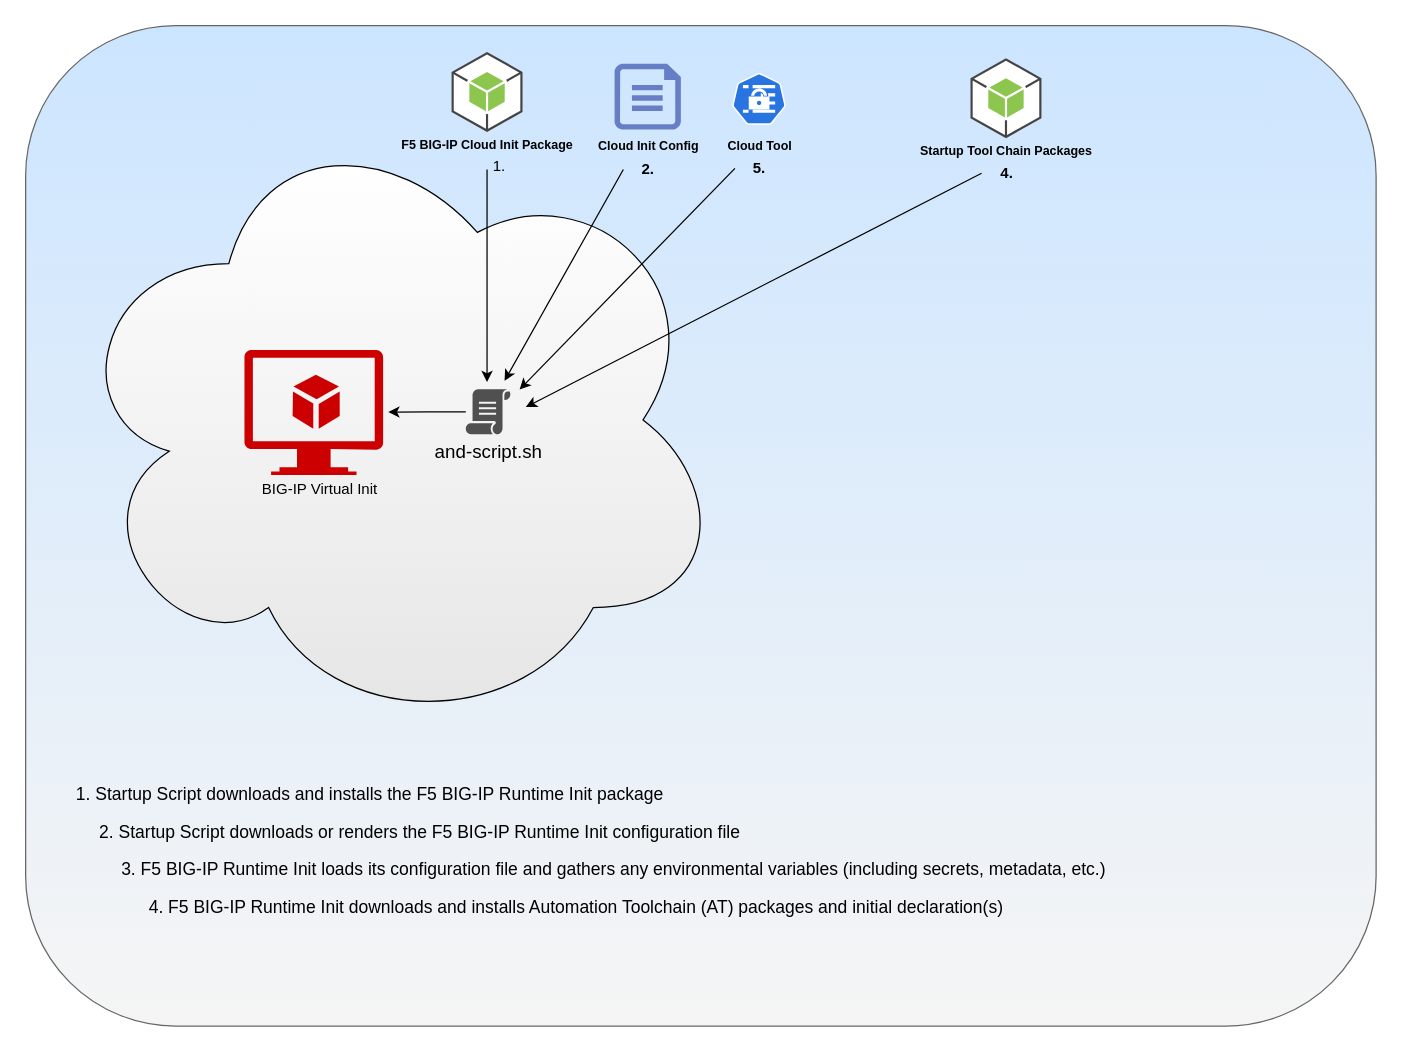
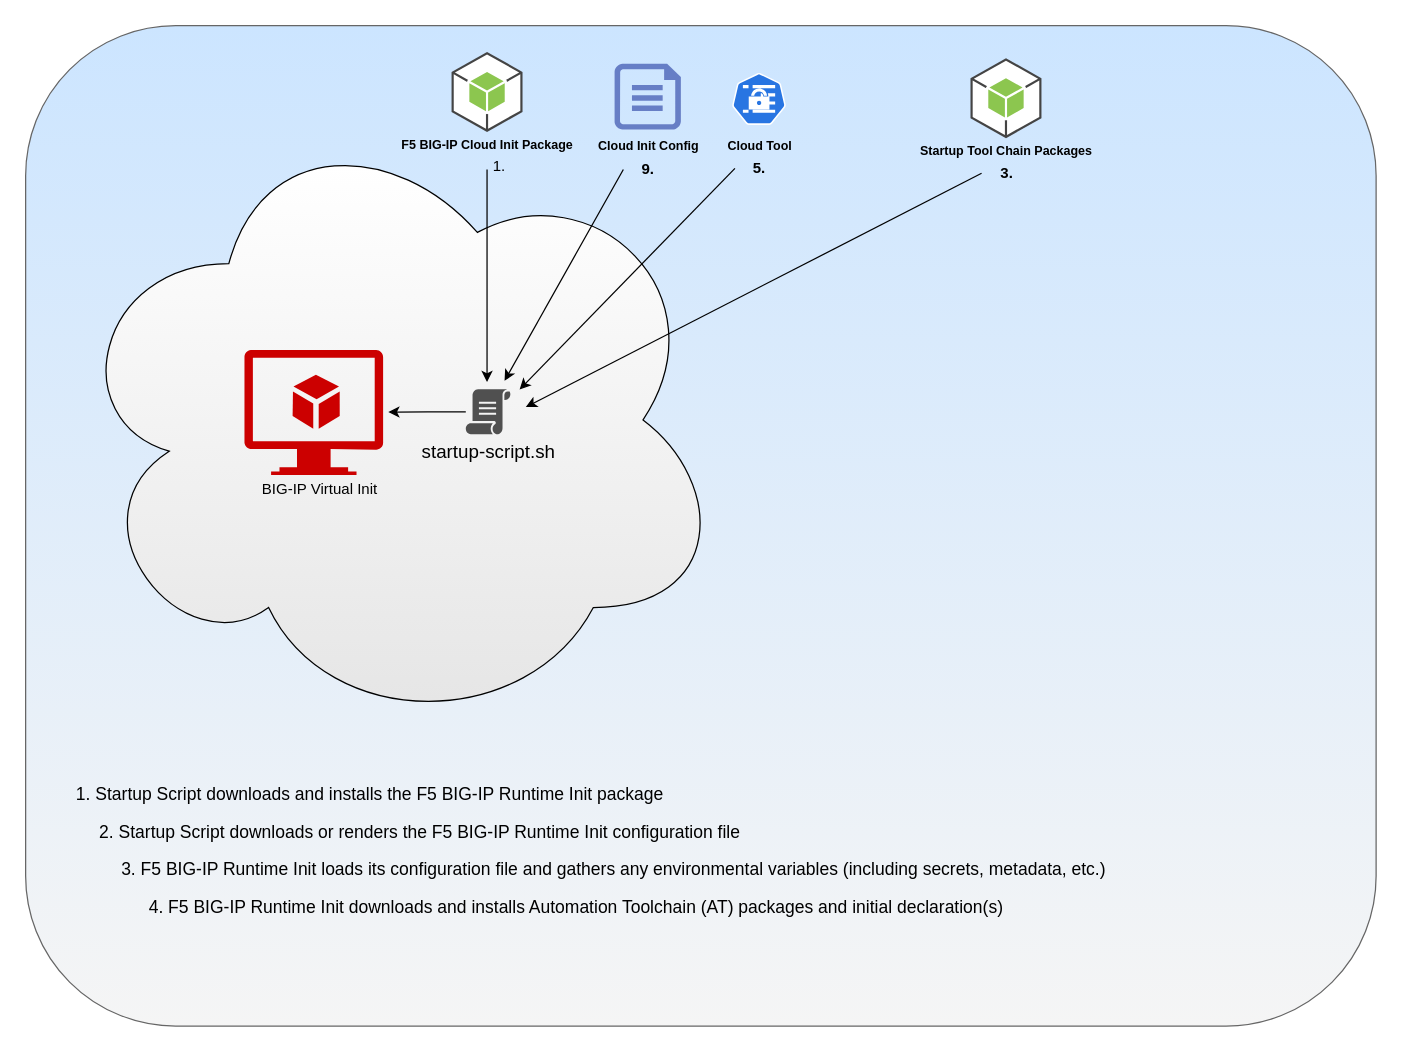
(648, 169) -> (648, 169)
(1007, 173) -> (1007, 173)
(489, 451) -> (489, 451)
